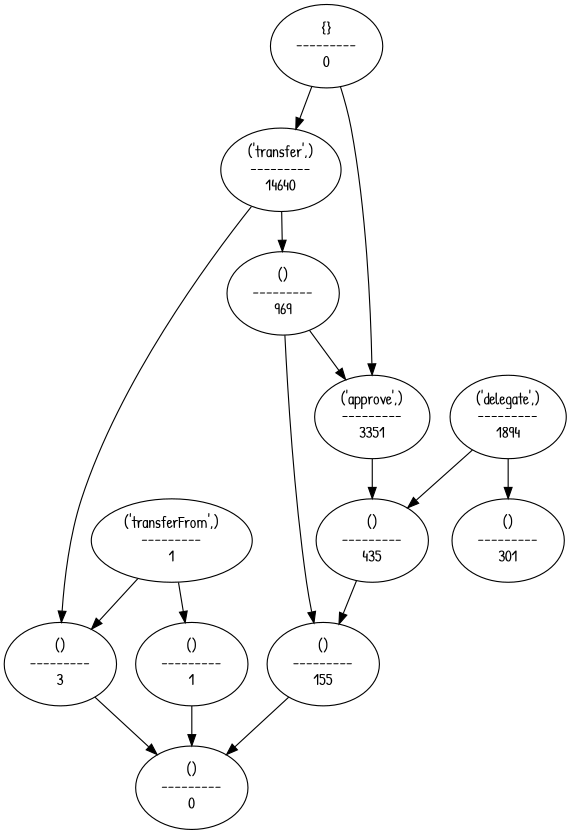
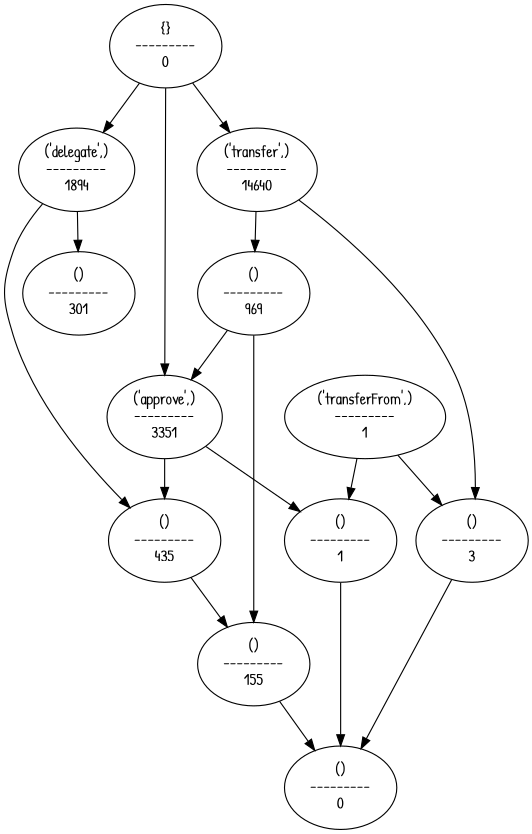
none -> (125, 103)
none -> (246, 474)
